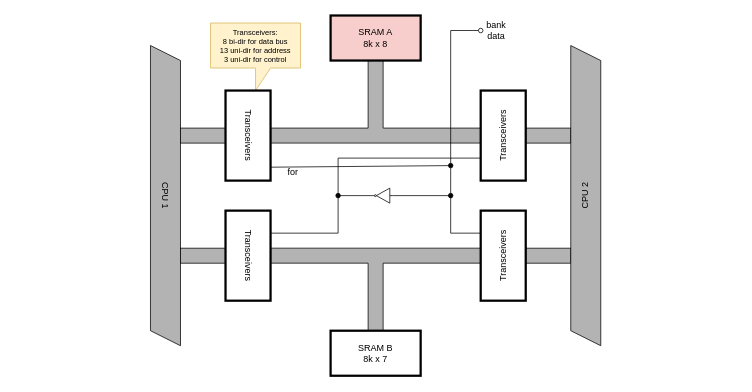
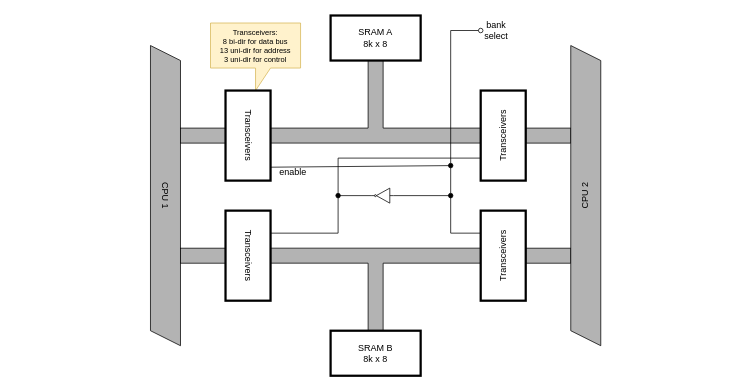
(496, 30) -> (496, 30)
(375, 38) -> (375, 38)
(293, 172) -> (293, 172)
(375, 353) -> (375, 353)
